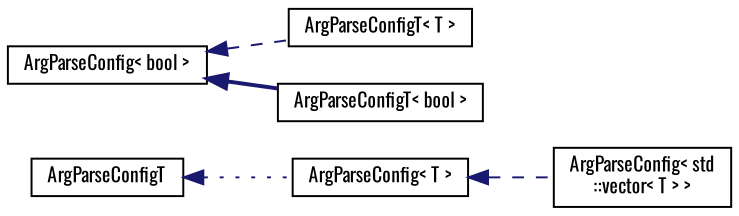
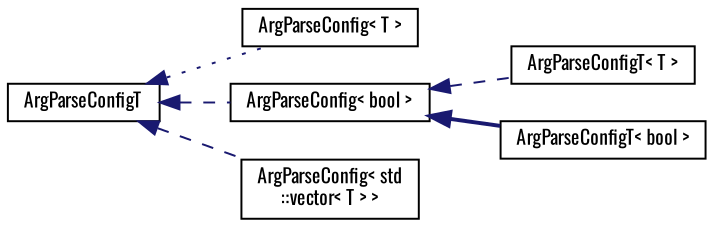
none -> (205, 102)
(521, 177) -> (201, 144)
